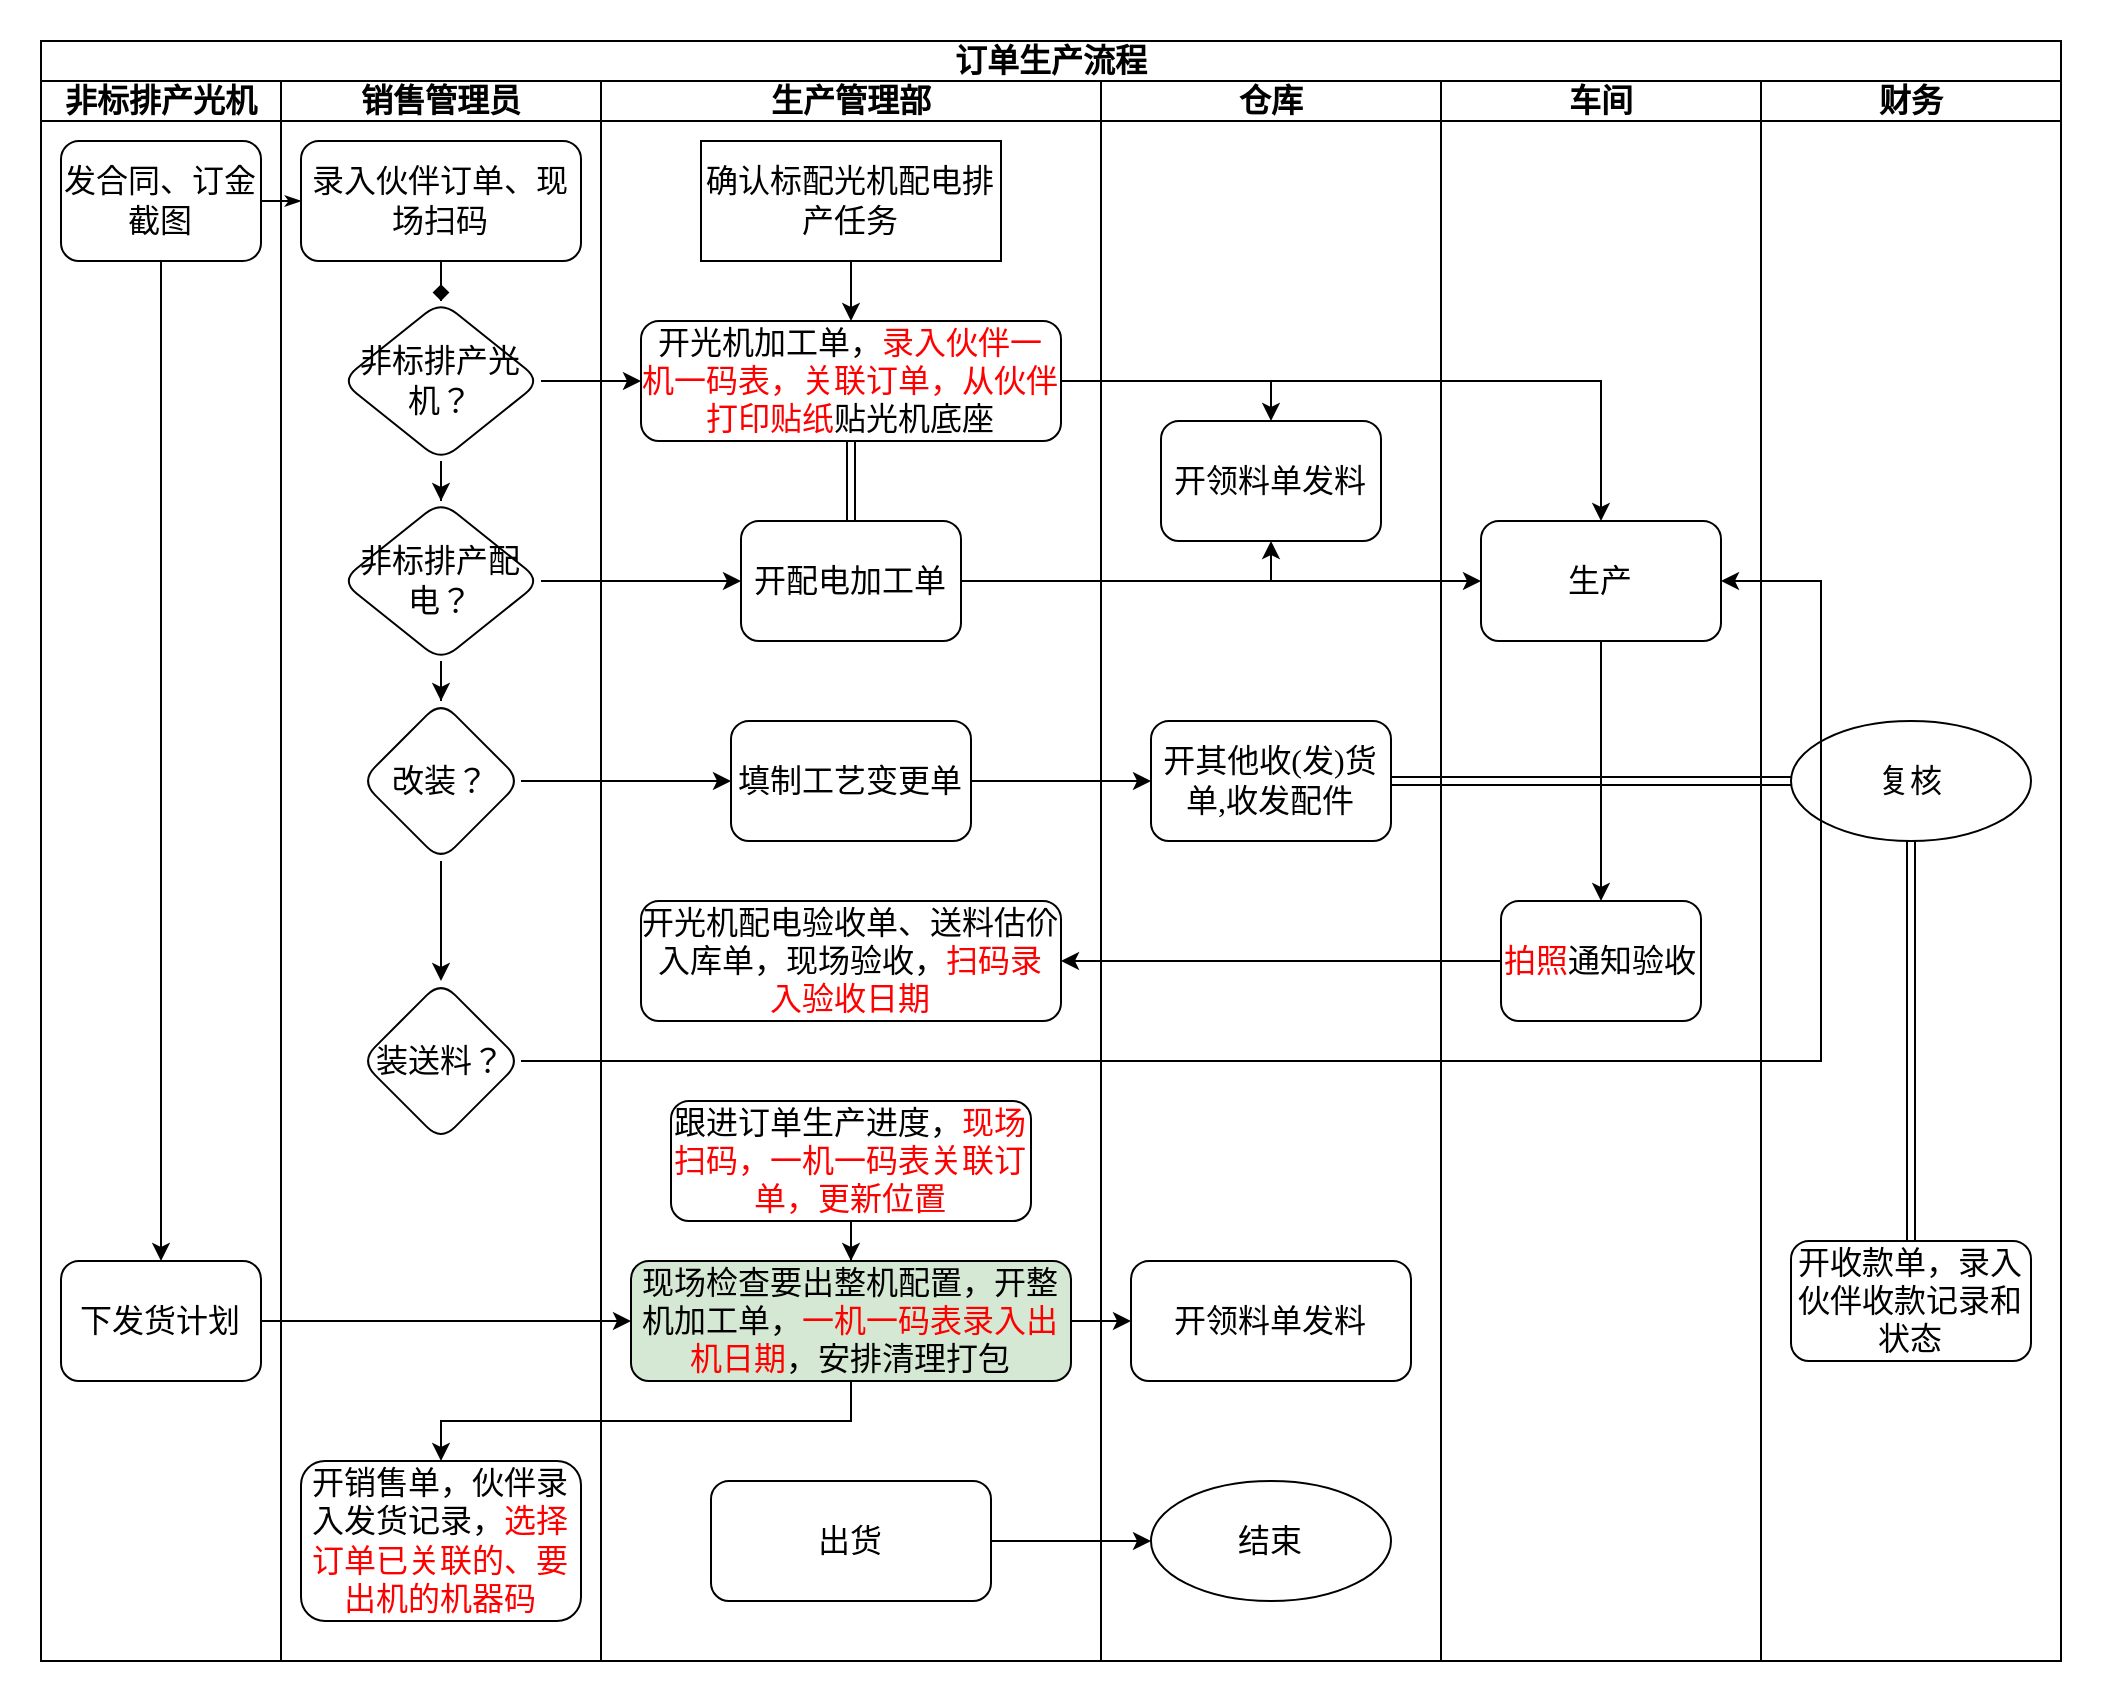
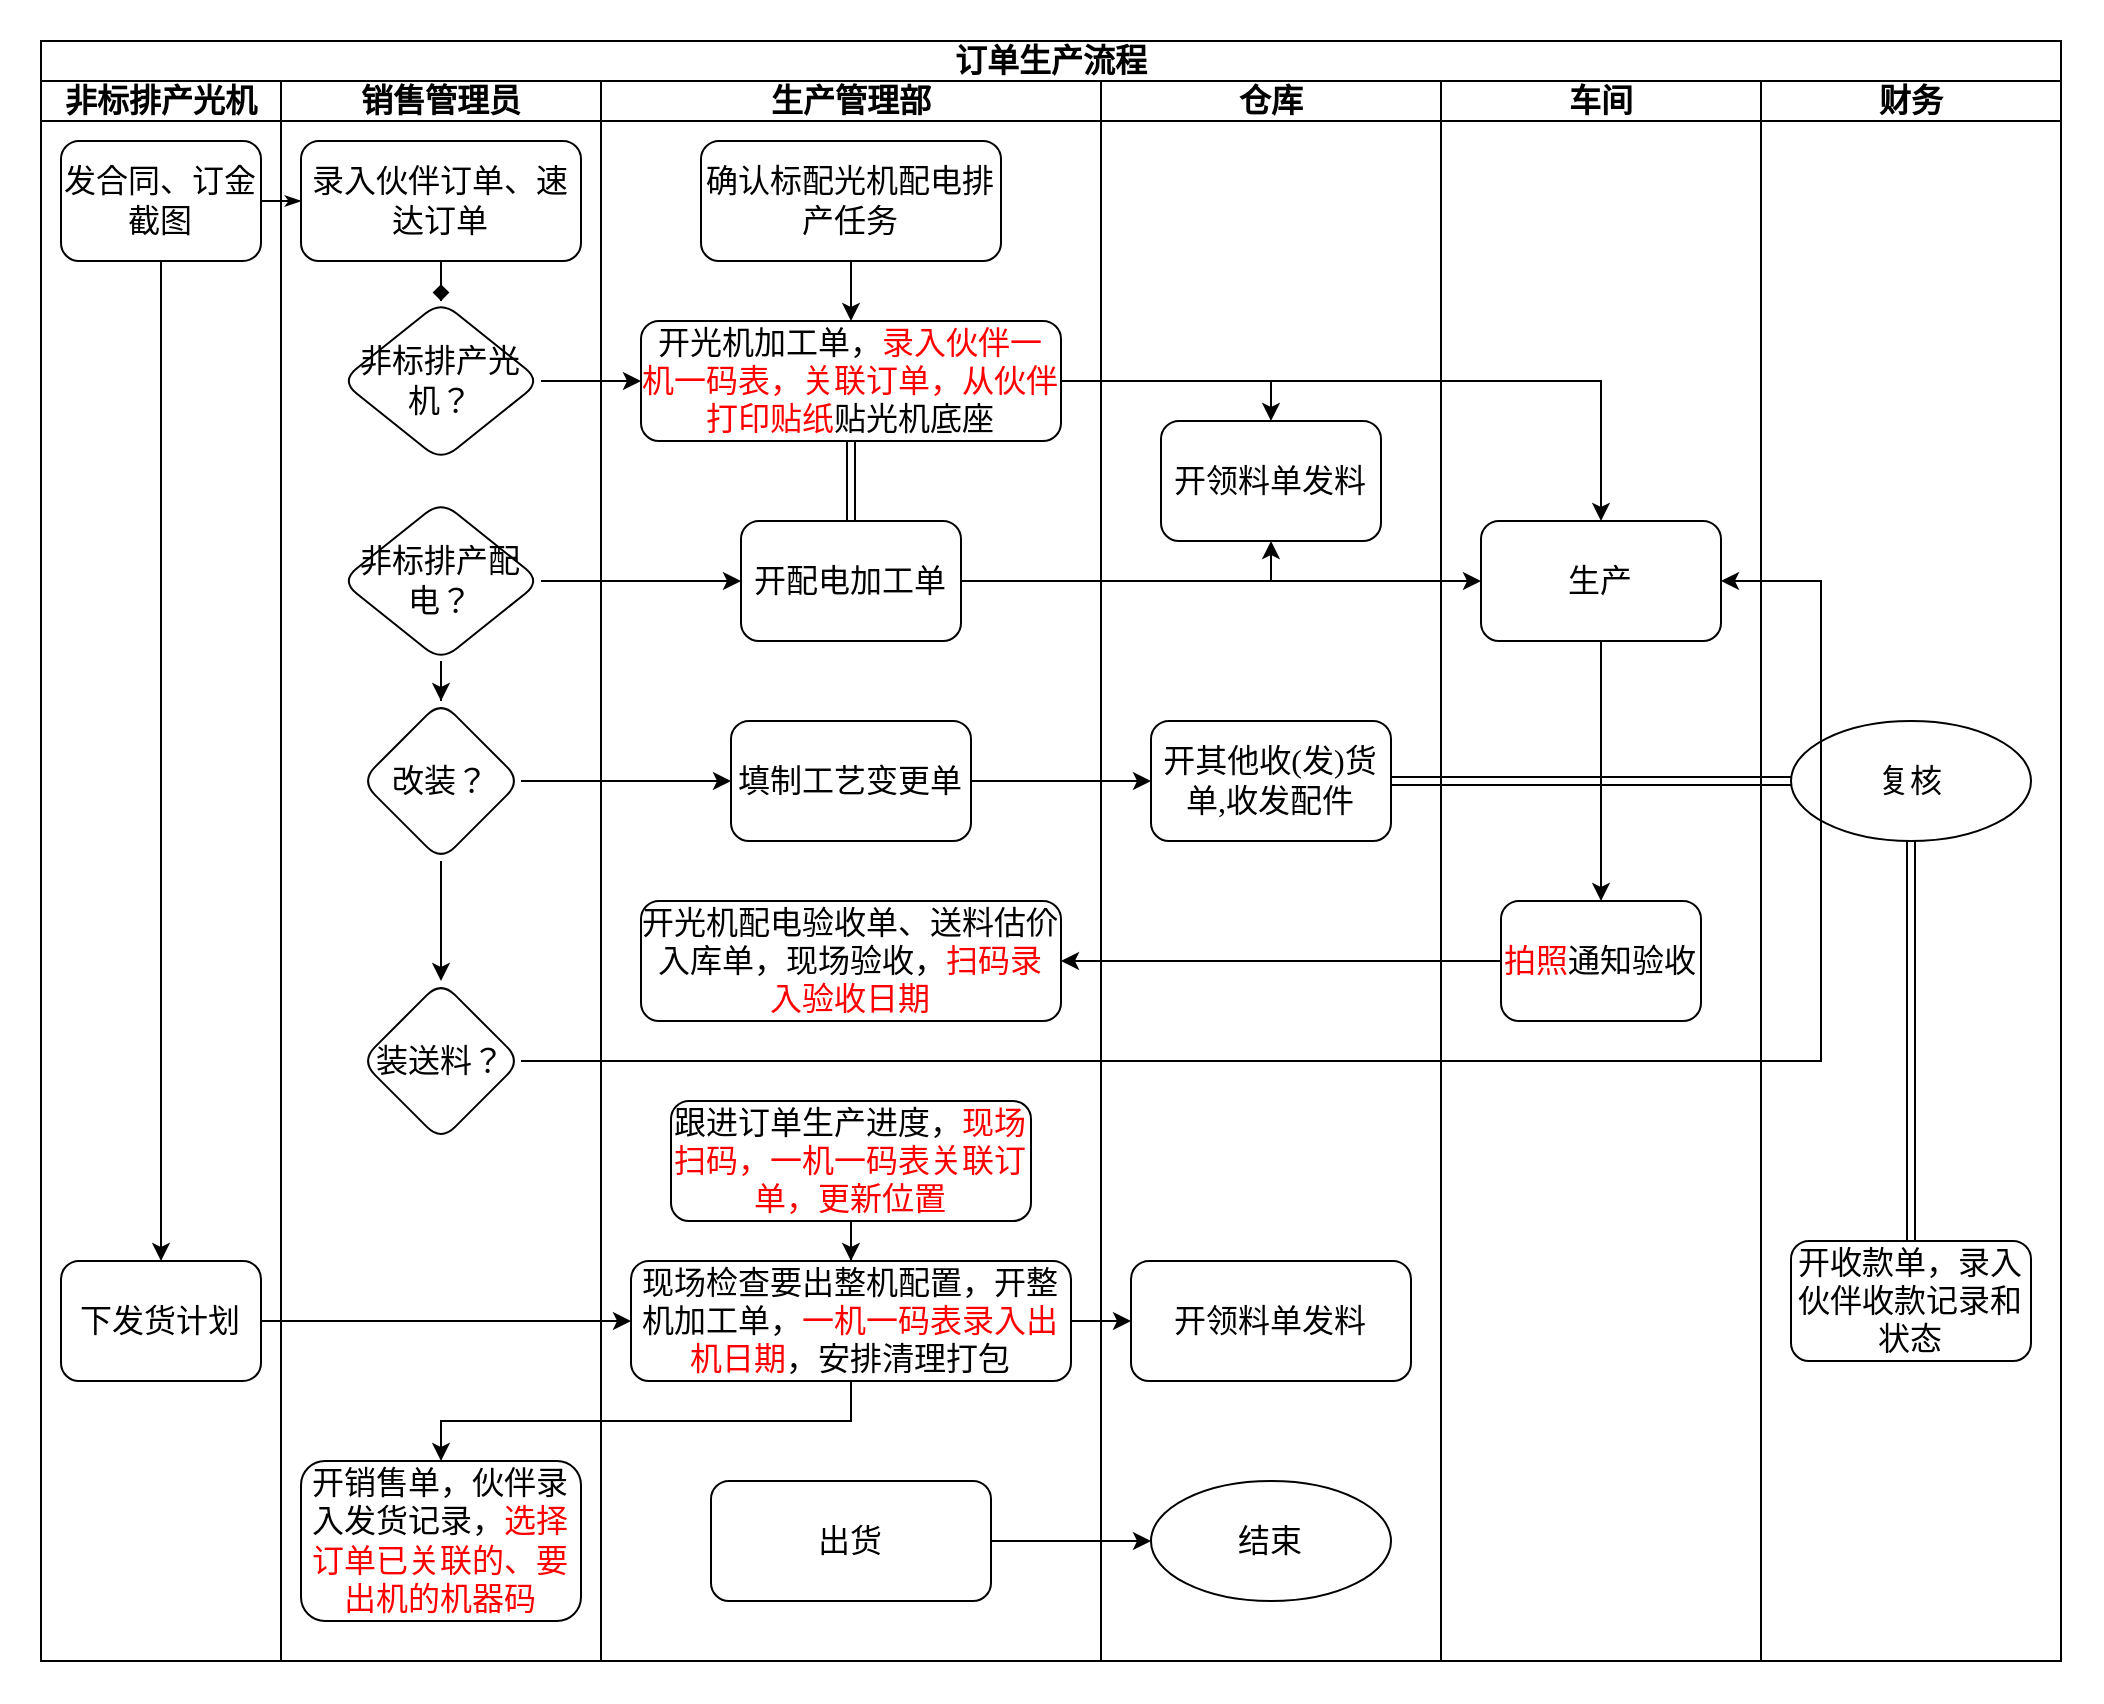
(441, 201) -> (441, 201)
(851, 201) -> (851, 201)
(441, 488) -> none
(851, 1321) -> (851, 1321)
